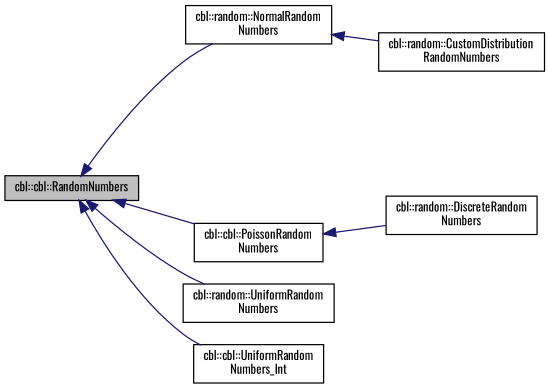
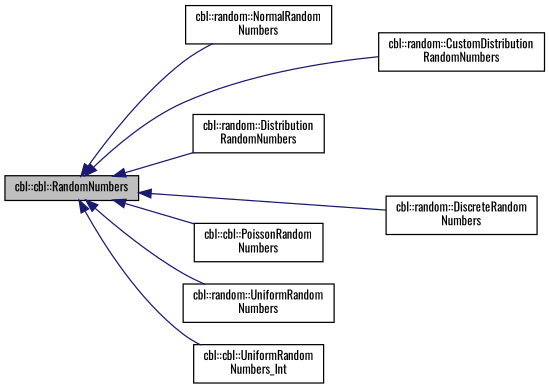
(361, 39) -> (226, 87)
none -> (259, 134)
(361, 229) -> (269, 202)
